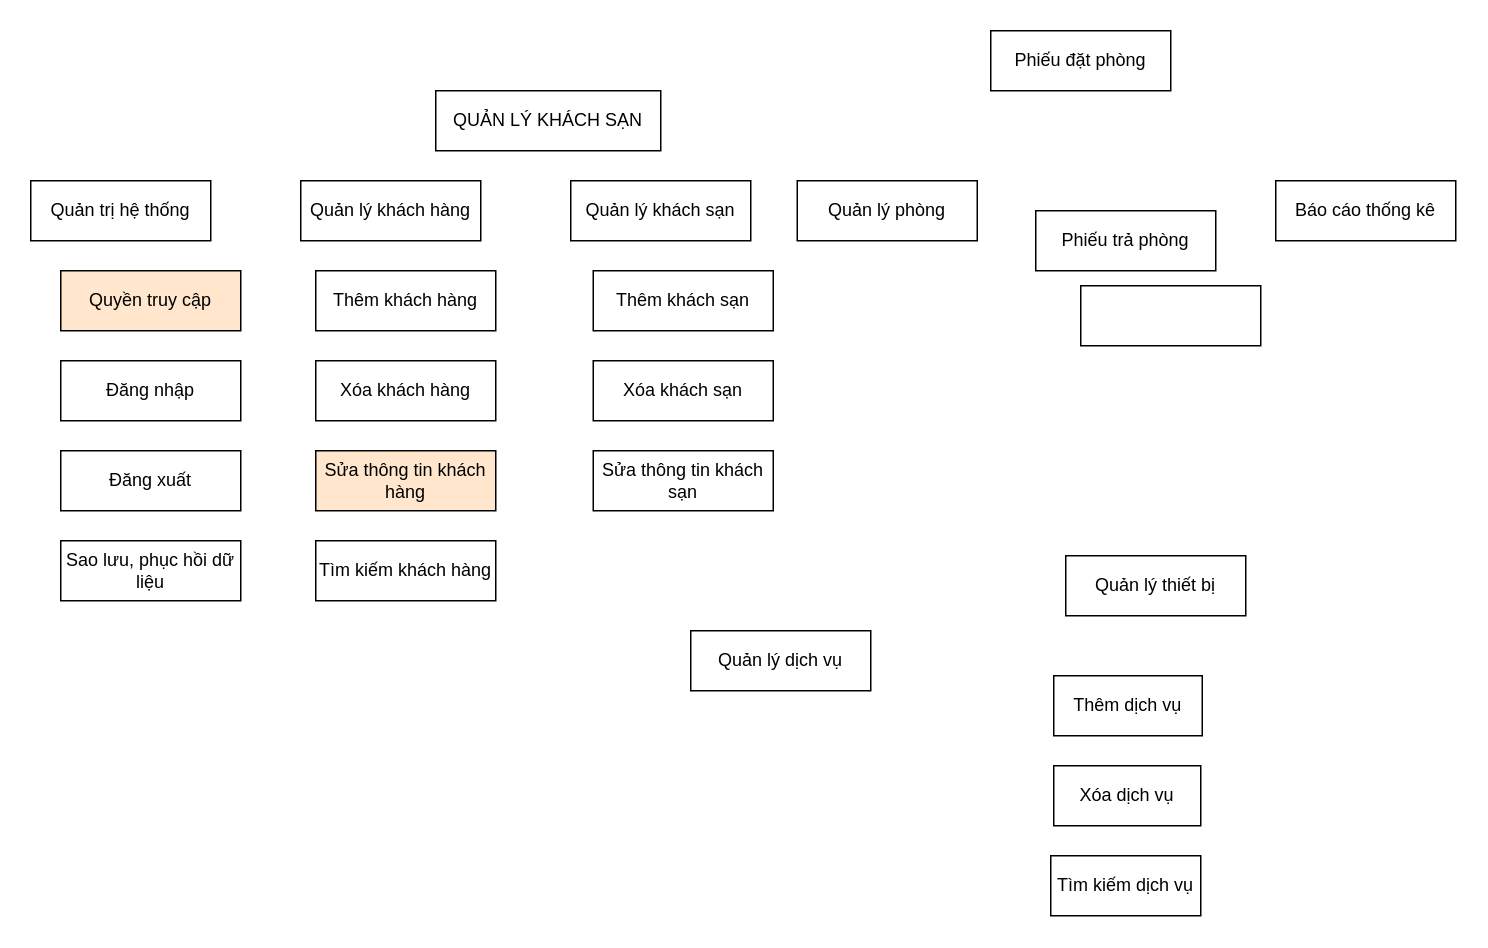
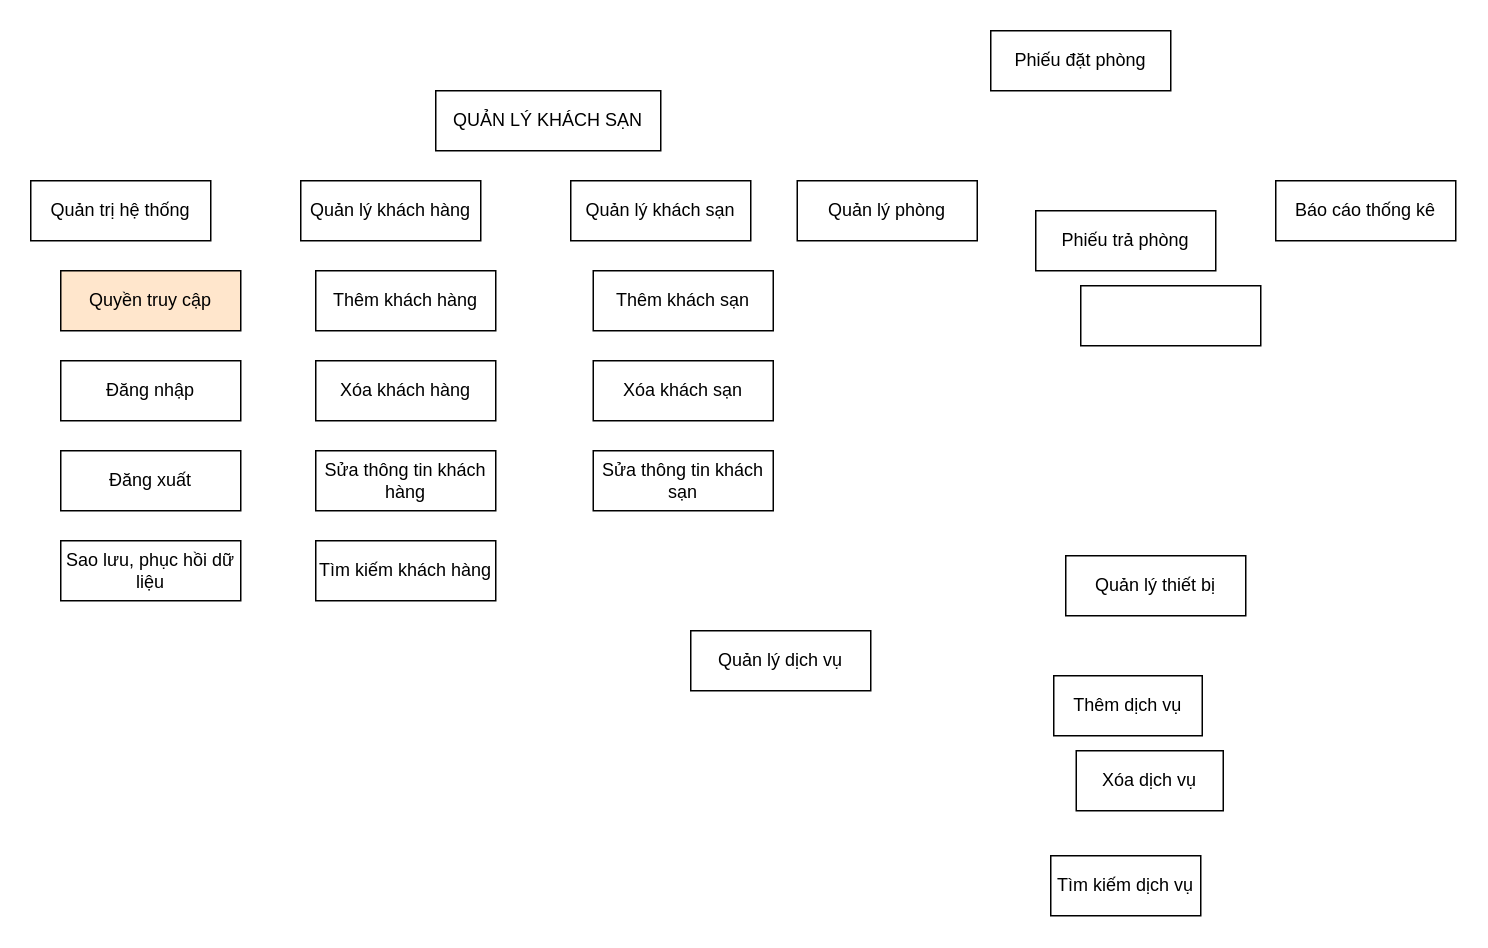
(406, 481) -> (406, 481)
(1127, 796) -> (1150, 781)
